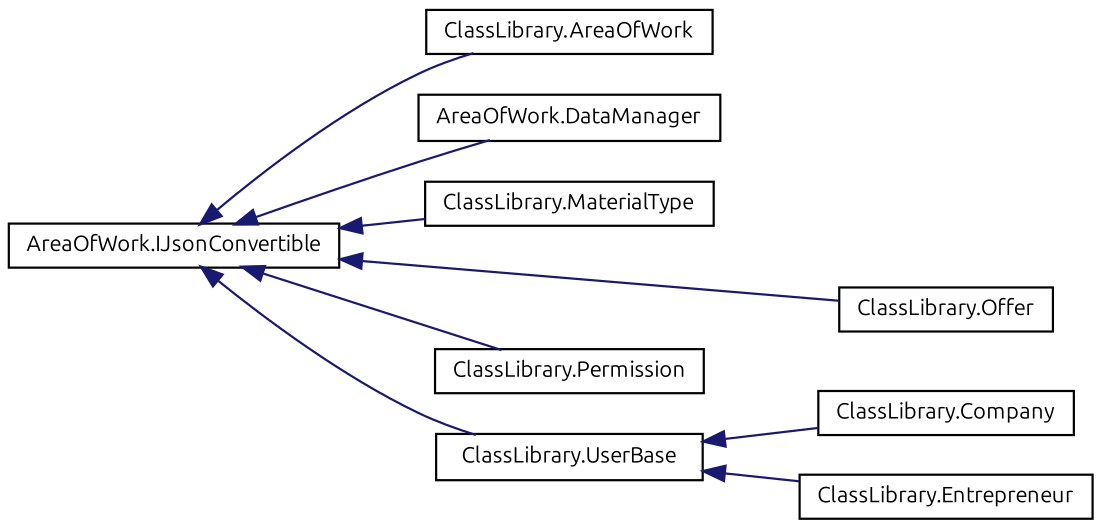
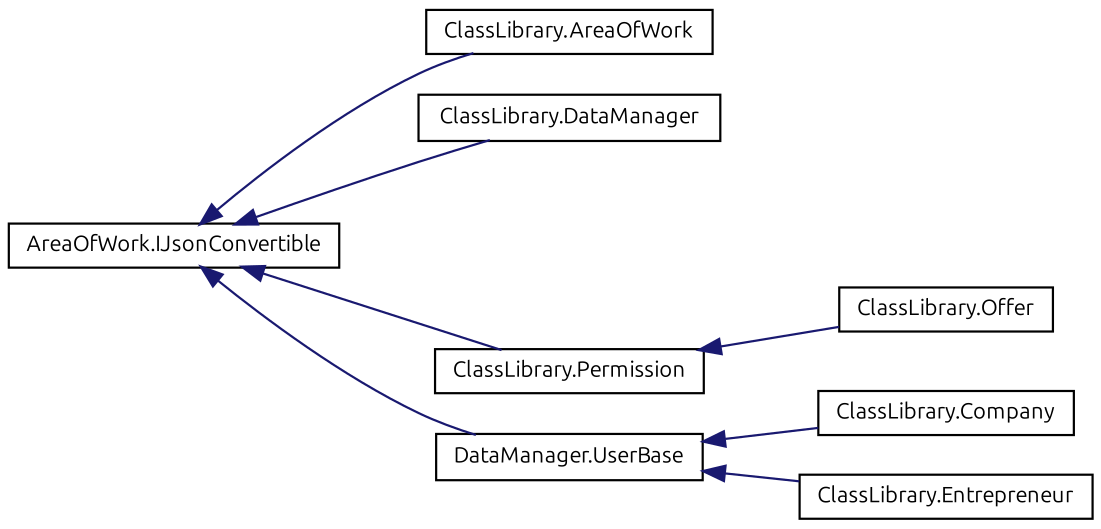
(569, 118) -> (569, 118)
(569, 204) -> none
(601, 281) -> (780, 337)
(569, 457) -> (569, 457)
